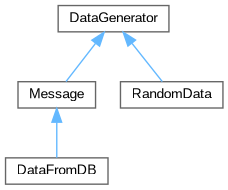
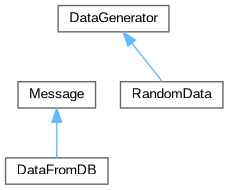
(81, 62) -> none
